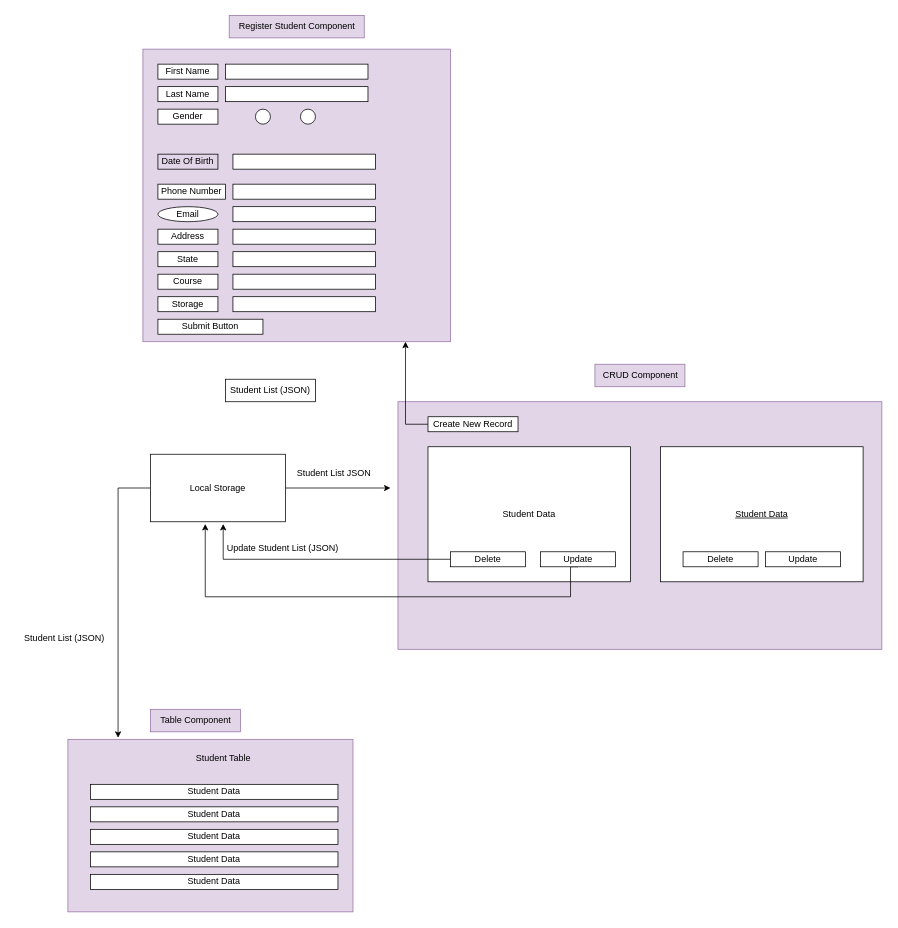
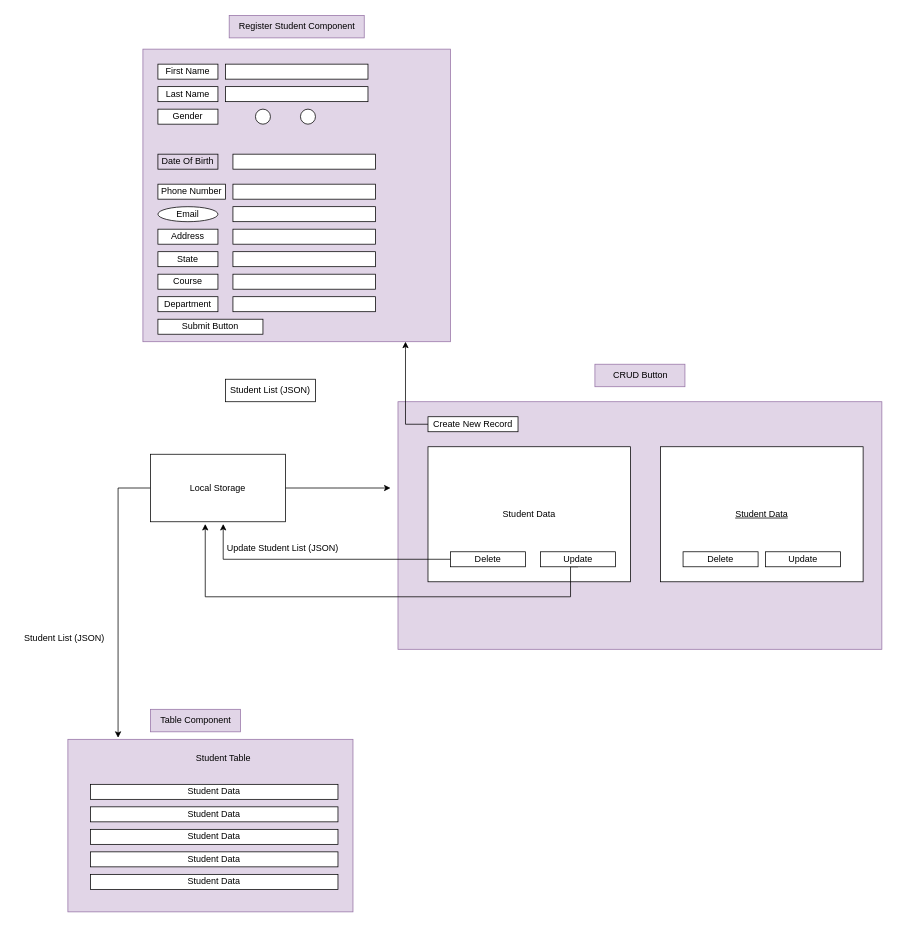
(188, 304) -> (188, 304)
(641, 375) -> (641, 375)
(334, 473) -> none
